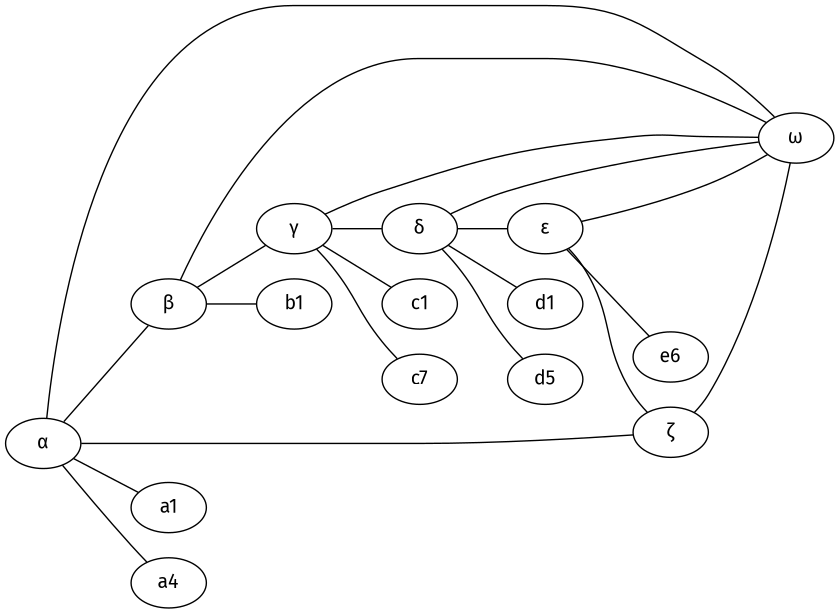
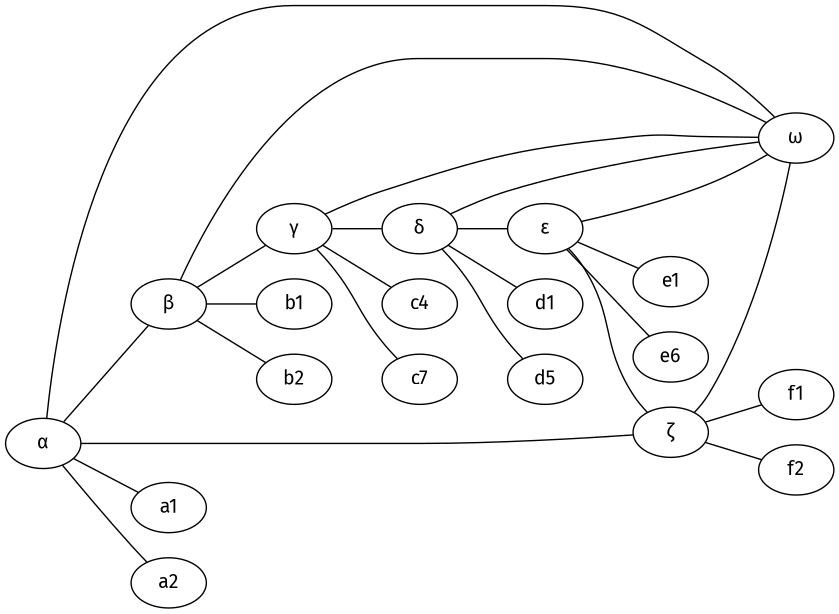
none -> (671, 282)
(420, 304) -> (420, 304)
none -> (294, 379)
none -> (796, 395)
none -> (796, 470)
(169, 583) -> (169, 583)
